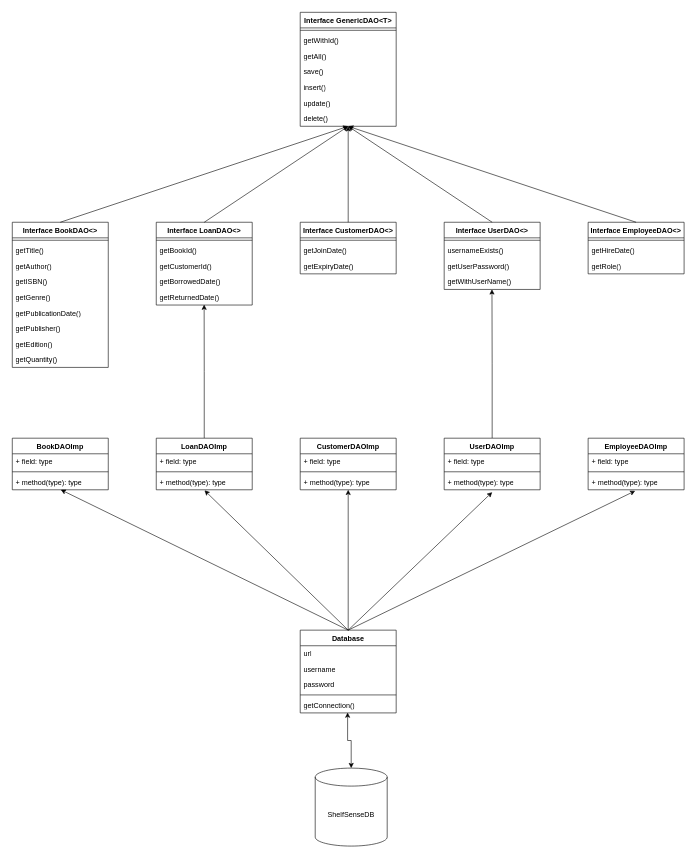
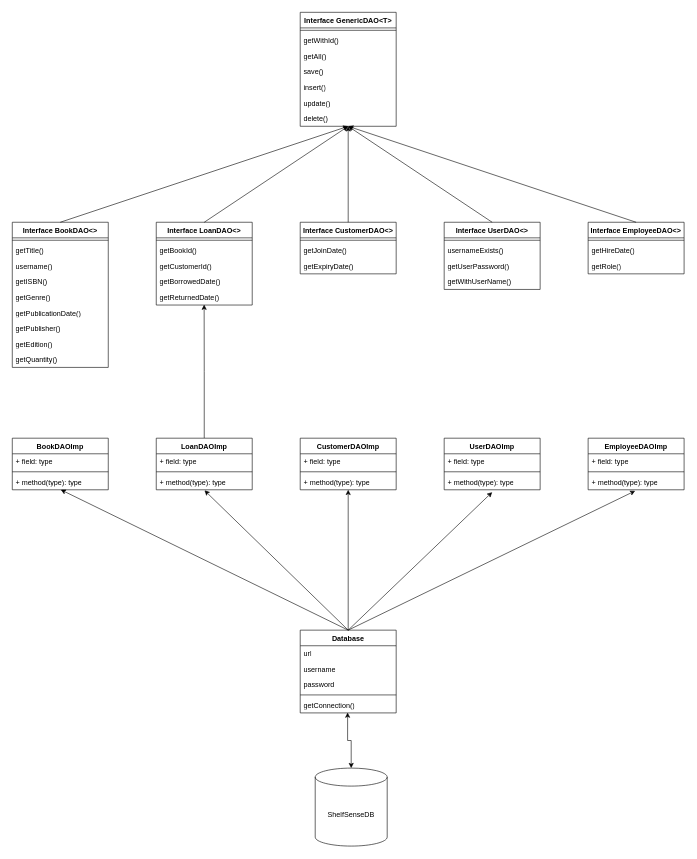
(38, 267) -> (36, 267)
(492, 294) -> none
